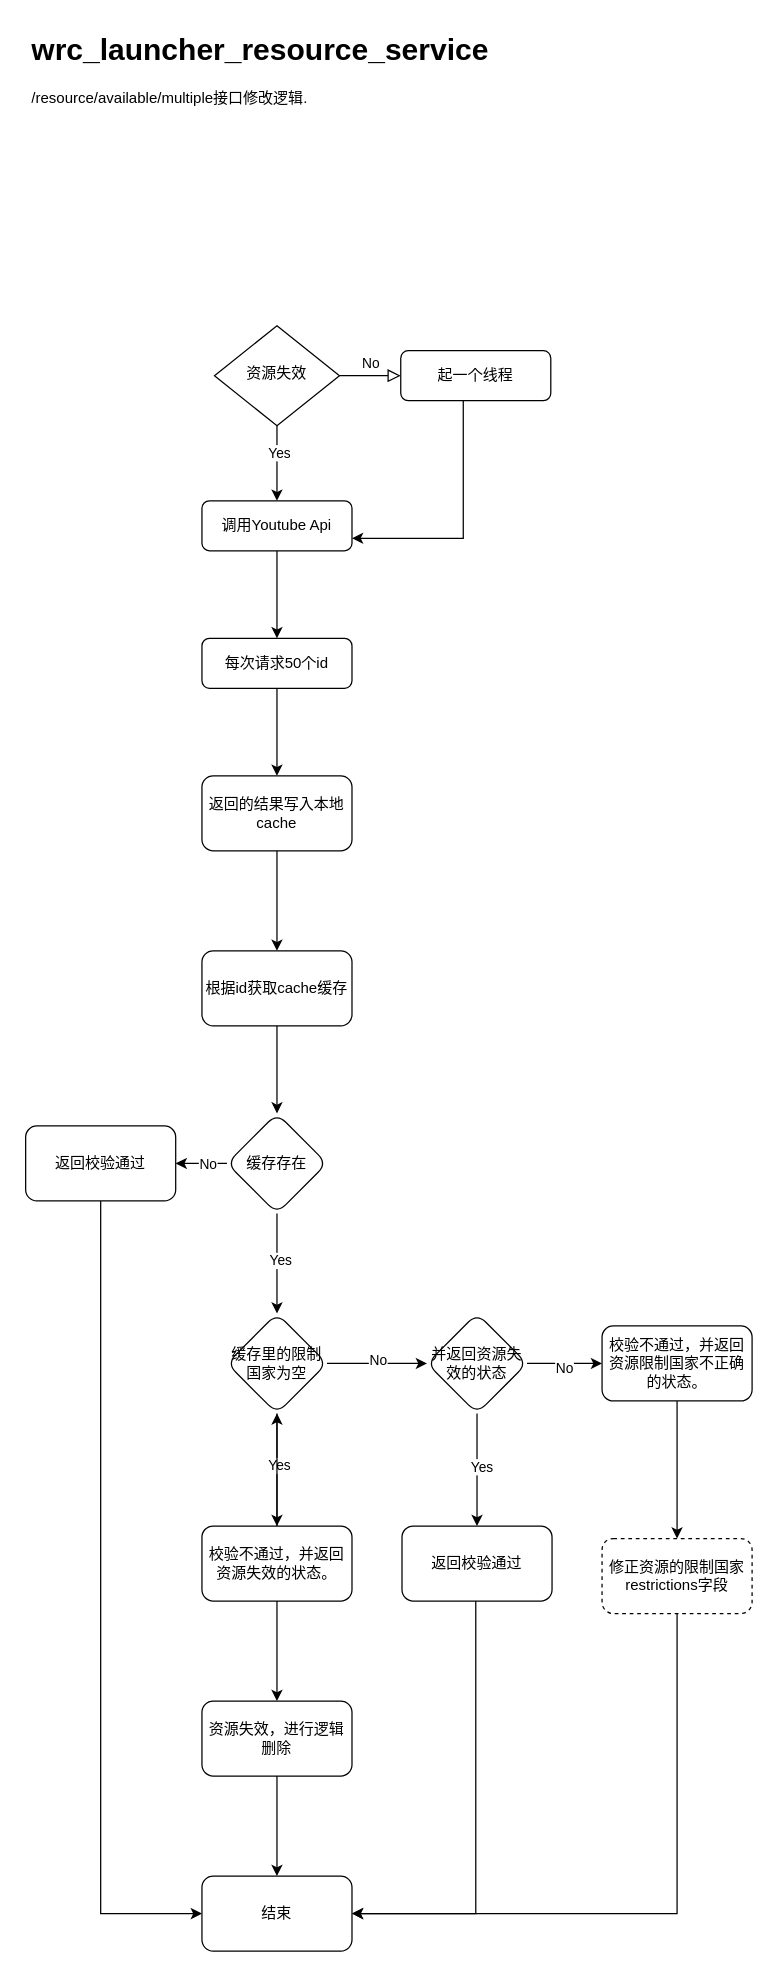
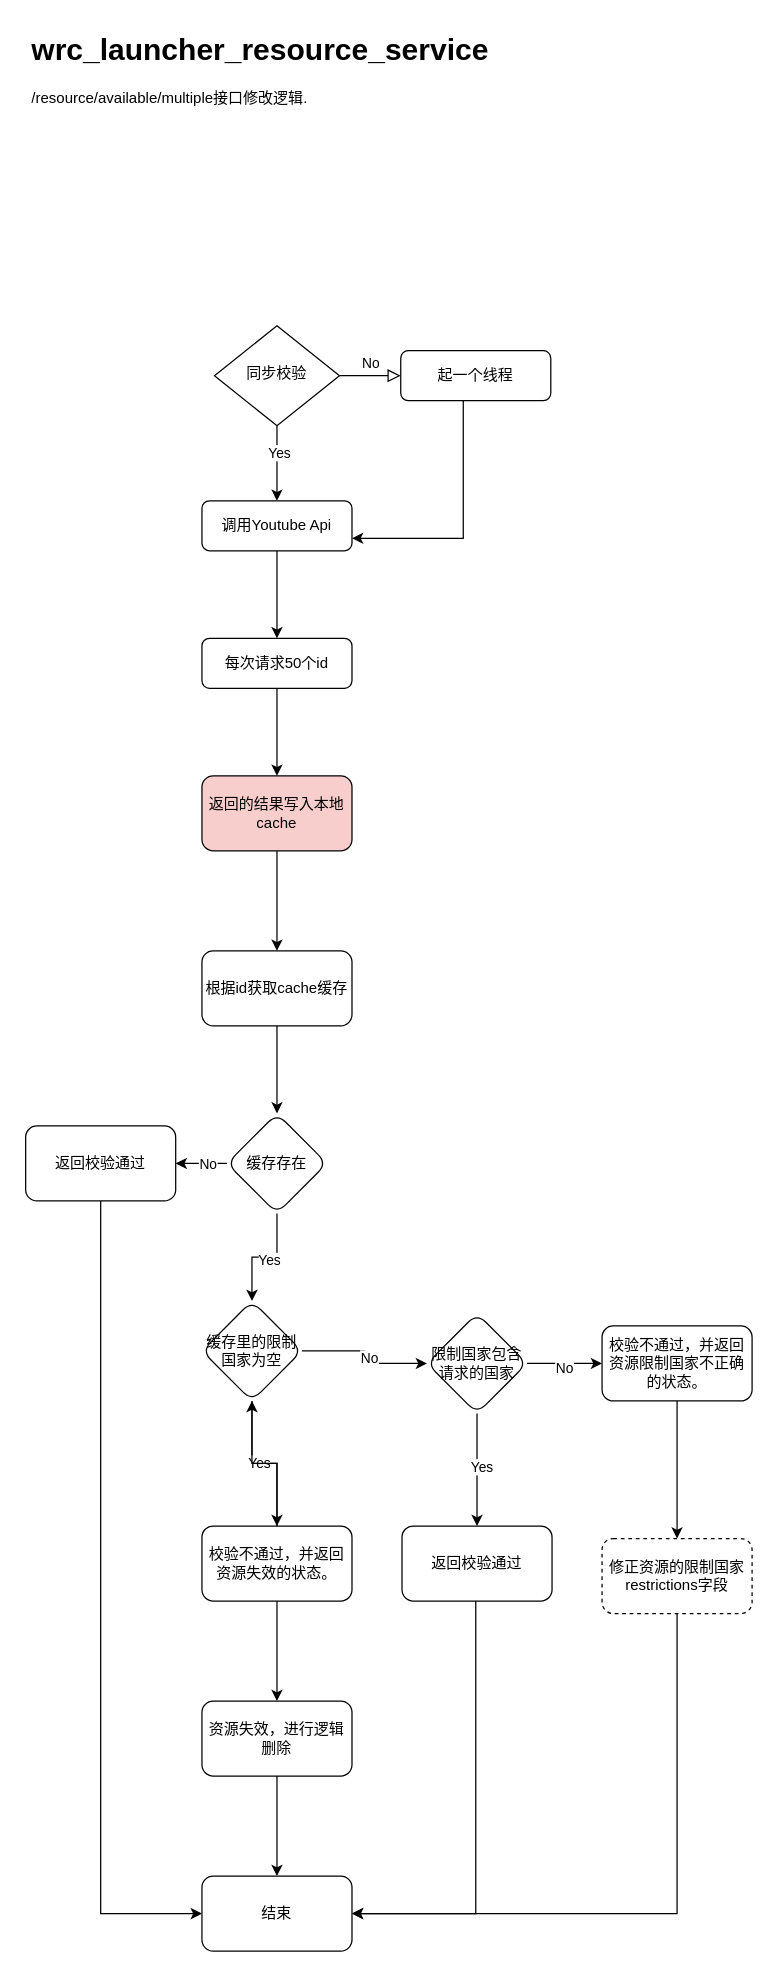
(277, 373) -> (277, 373)
(277, 813) -> (277, 813)
(277, 1363) -> (252, 1351)
(477, 1363) -> (477, 1363)
